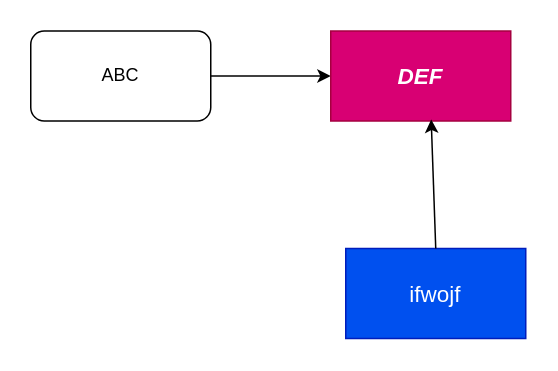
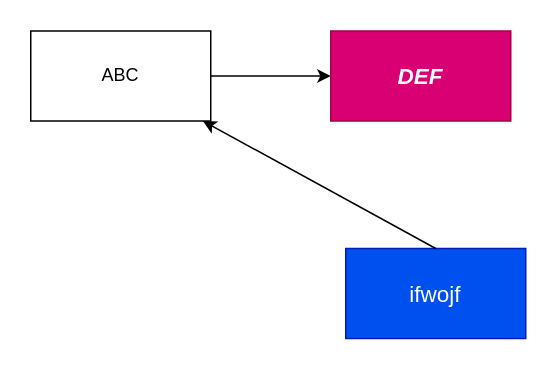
(121, 76) -> (121, 76)
(434, 189) -> (324, 187)
